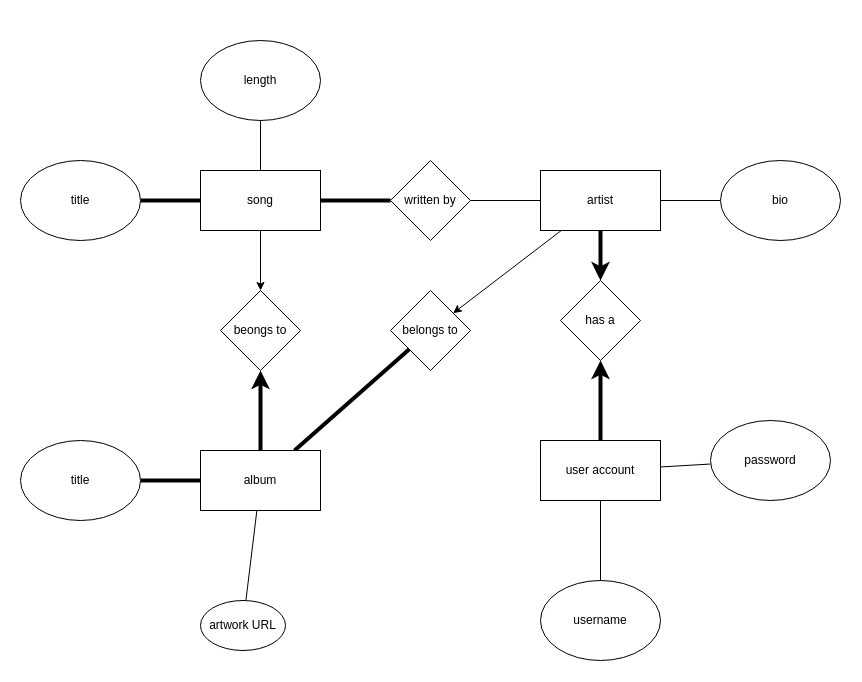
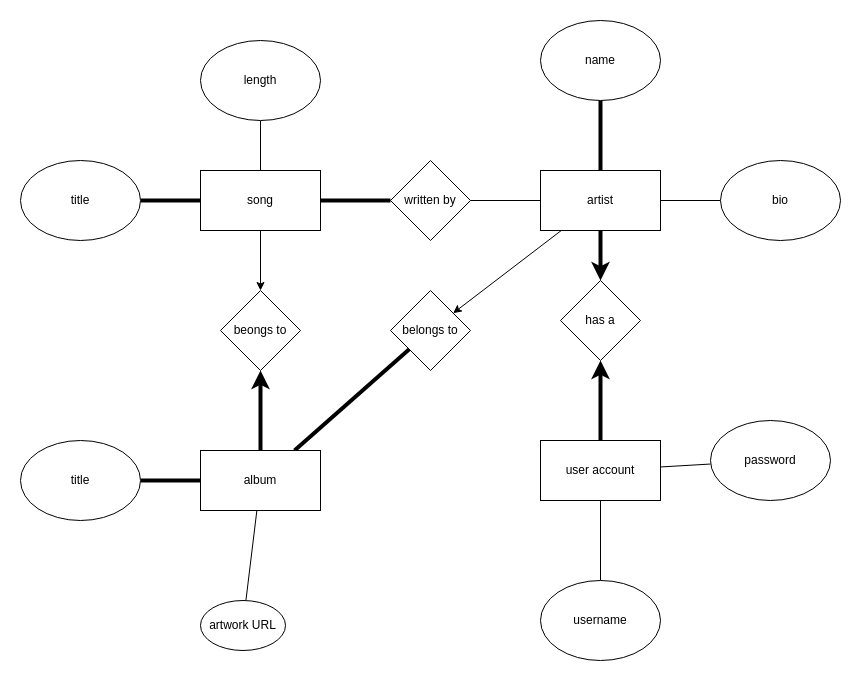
none -> (601, 61)
none -> (601, 136)
